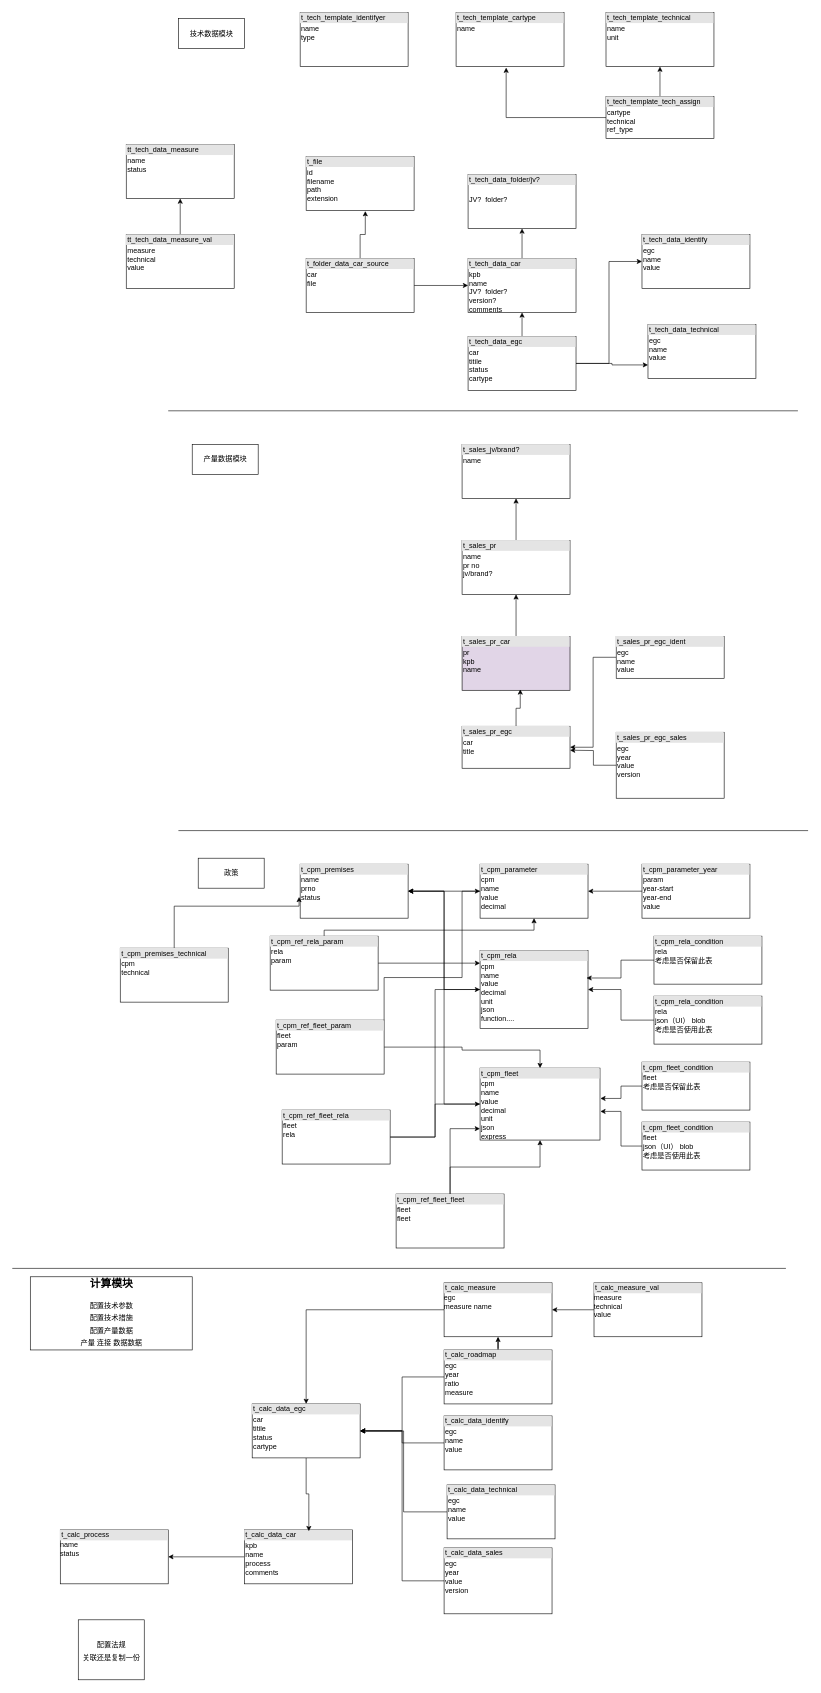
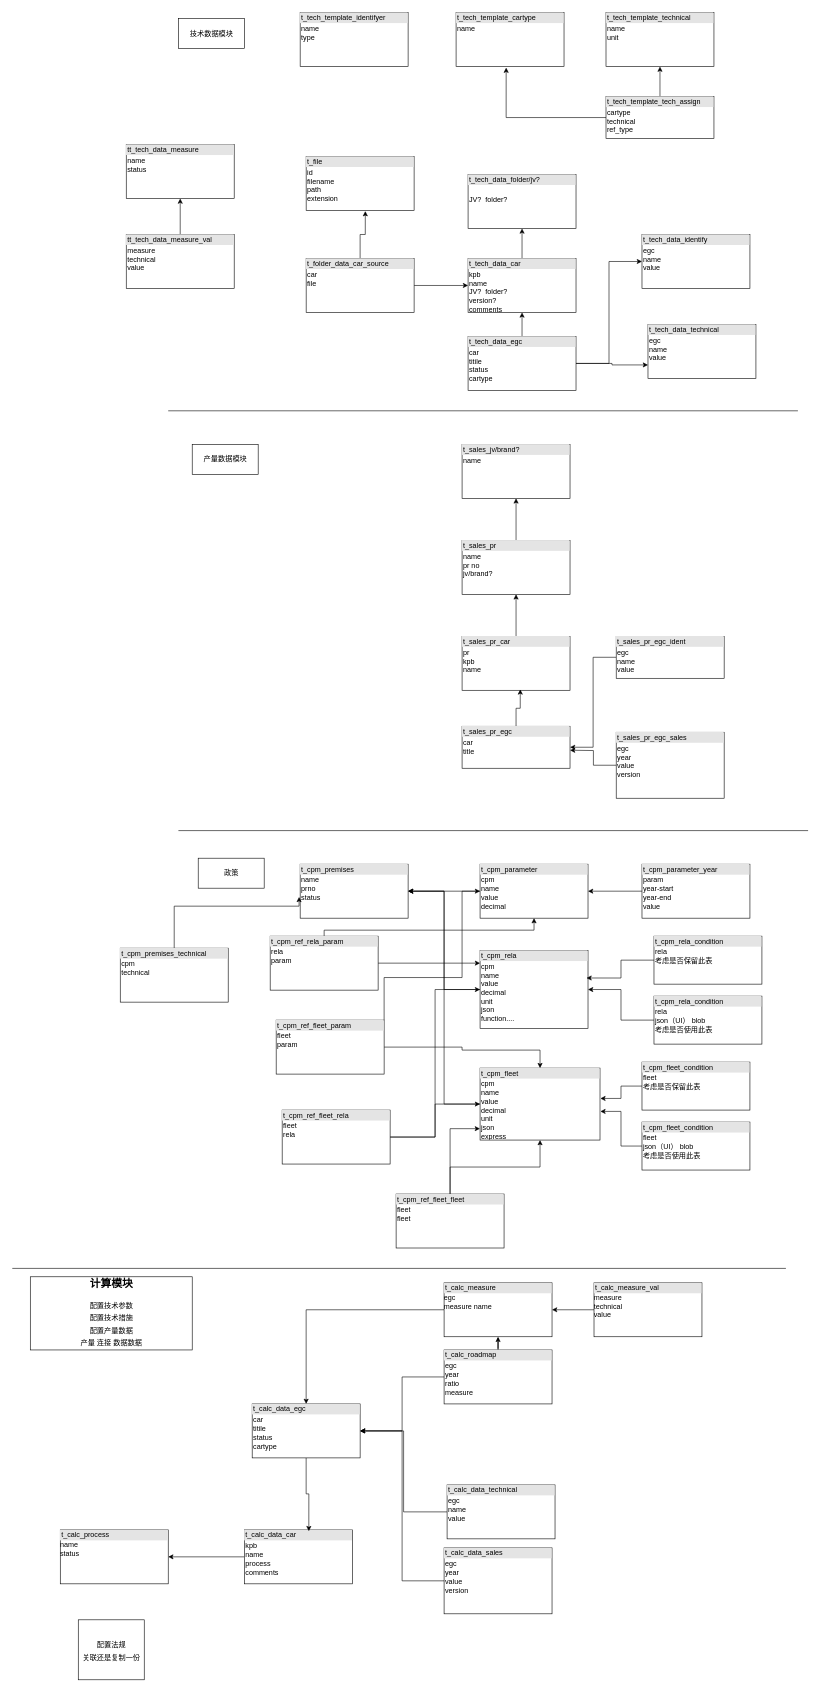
(516, 663) -> (516, 663)
(425, 1443) -> none
(498, 1443) -> none
